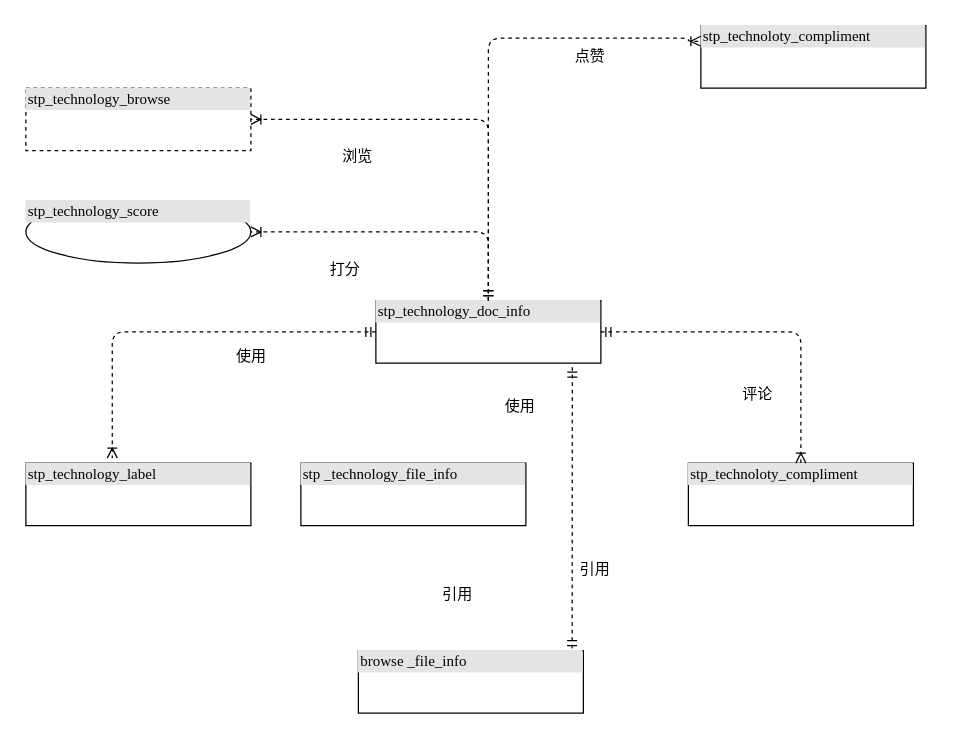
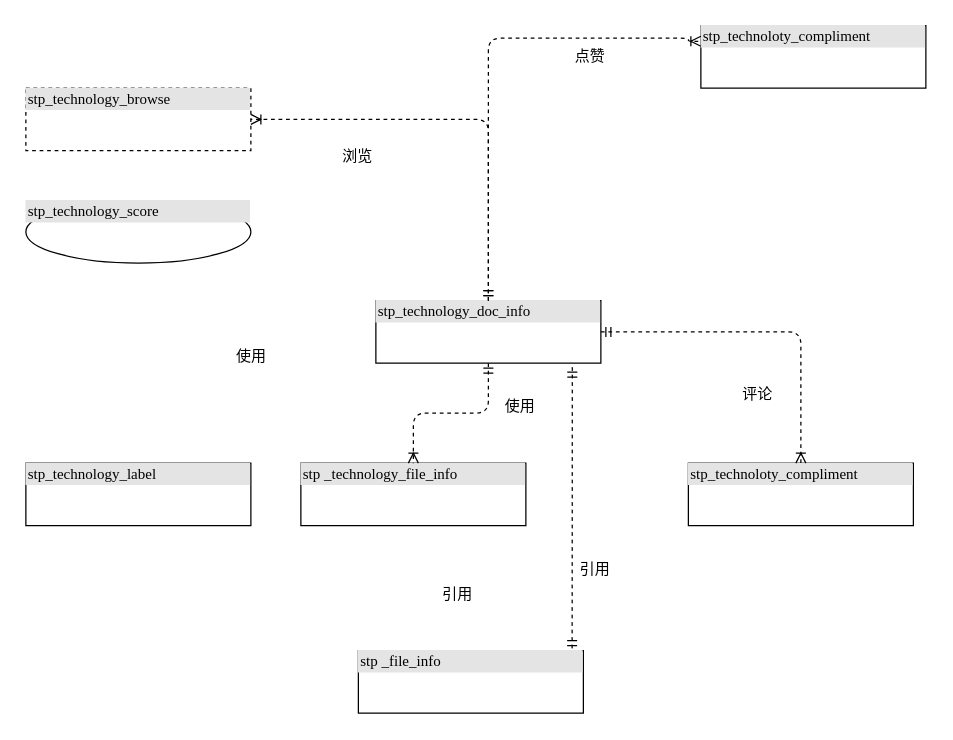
(368, 232) -> none
(344, 269) -> none
(187, 332) -> none
none -> (453, 413)
(422, 660) -> (409, 660)
